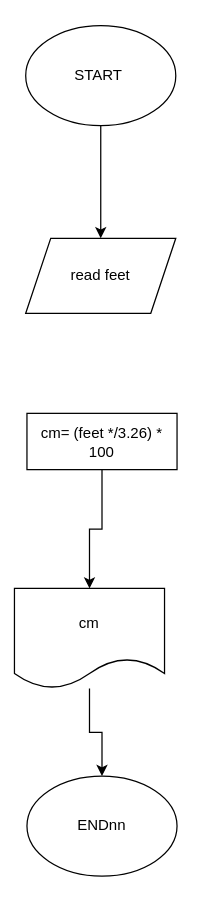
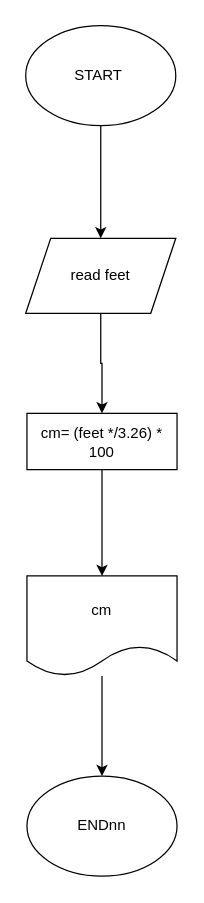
none -> (101, 359)
(89, 638) -> (102, 626)
